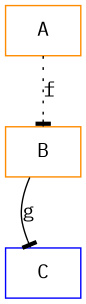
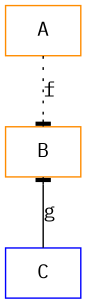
(21, 209) -> (43, 216)
